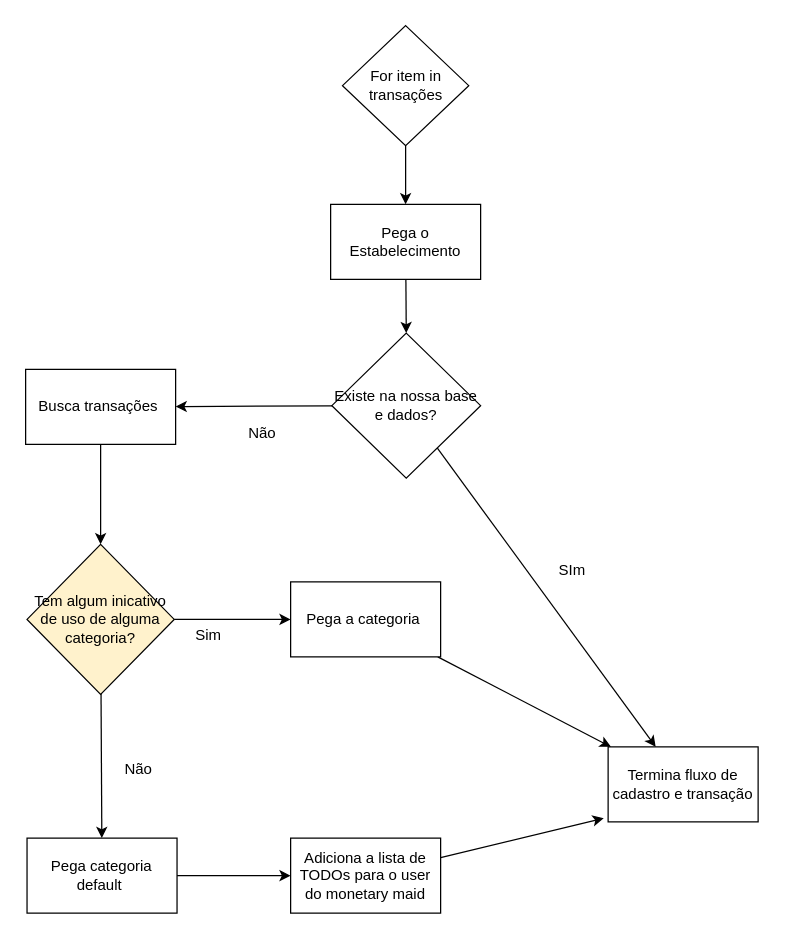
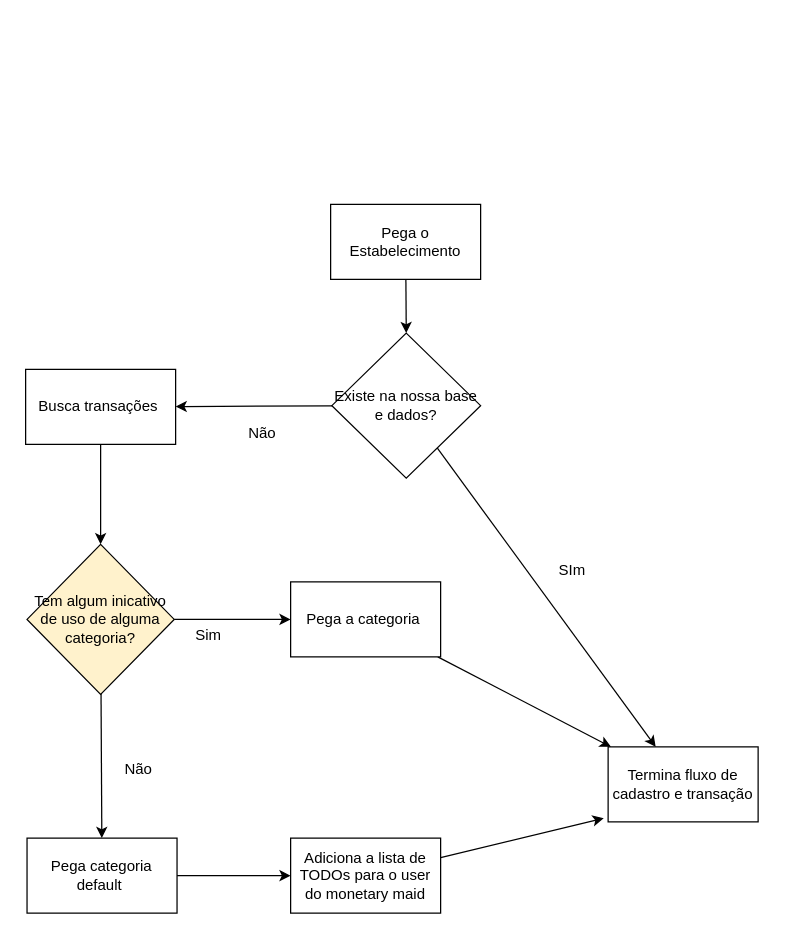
(406, 86) -> none
(406, 171) -> none
